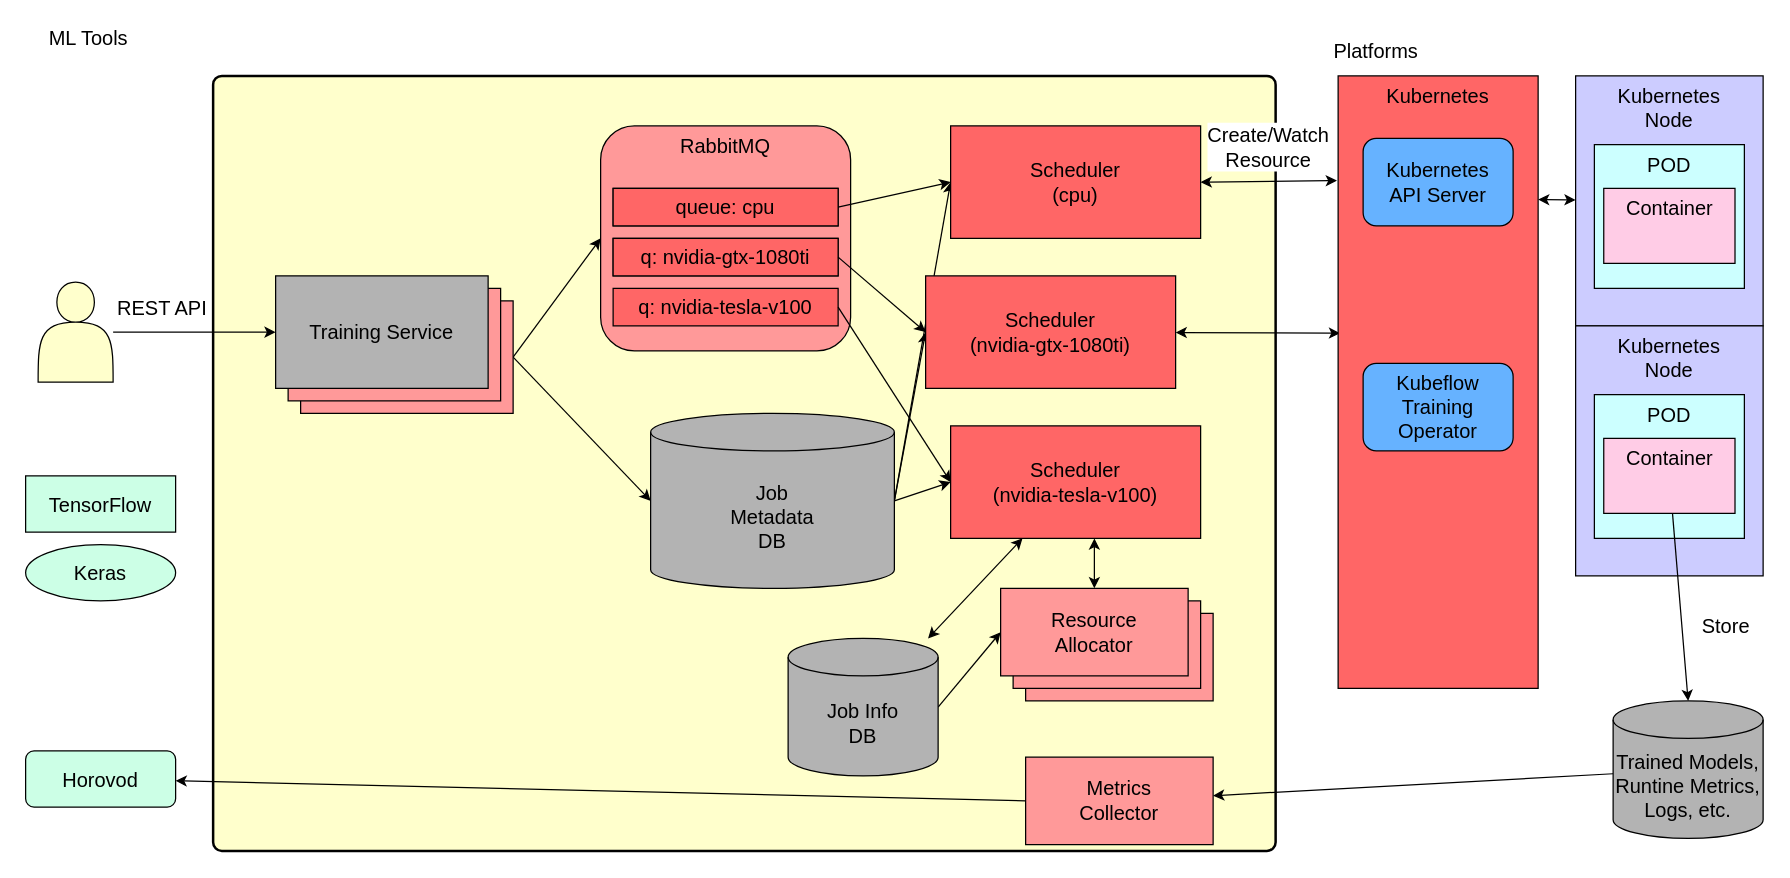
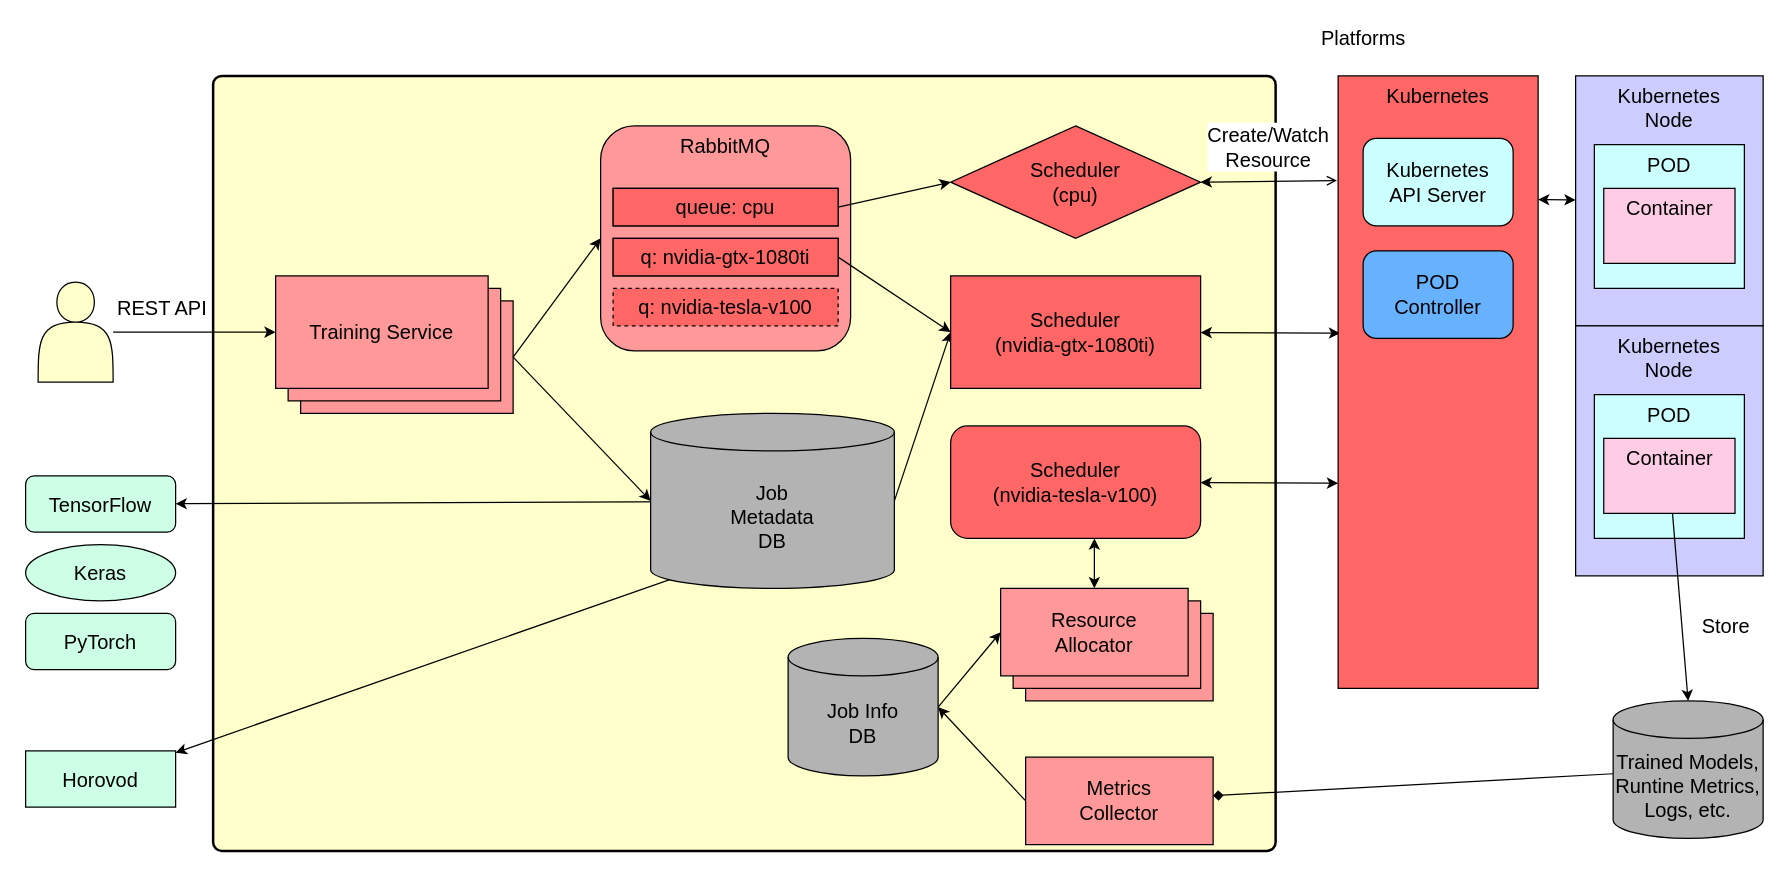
(88, 38) -> none
(1376, 51) -> (1363, 38)
(1327, 180) -> (1329, 180)
(1076, 182) -> (1076, 182)
(1438, 182) -> (1438, 182)
(936, 264) -> (418, 503)
none -> (1438, 294)
(726, 307) -> (726, 307)
(382, 332) -> (382, 332)
(1051, 332) -> (1076, 332)
(872, 360) -> none
(1438, 407) -> none
(1076, 482) -> (1076, 482)
(919, 492) -> (427, 664)
(101, 504) -> (101, 504)
(976, 588) -> (1269, 483)
none -> (101, 641)
(101, 779) -> (101, 779)
(605, 791) -> (985, 757)
(1223, 795) -> (1224, 795)
